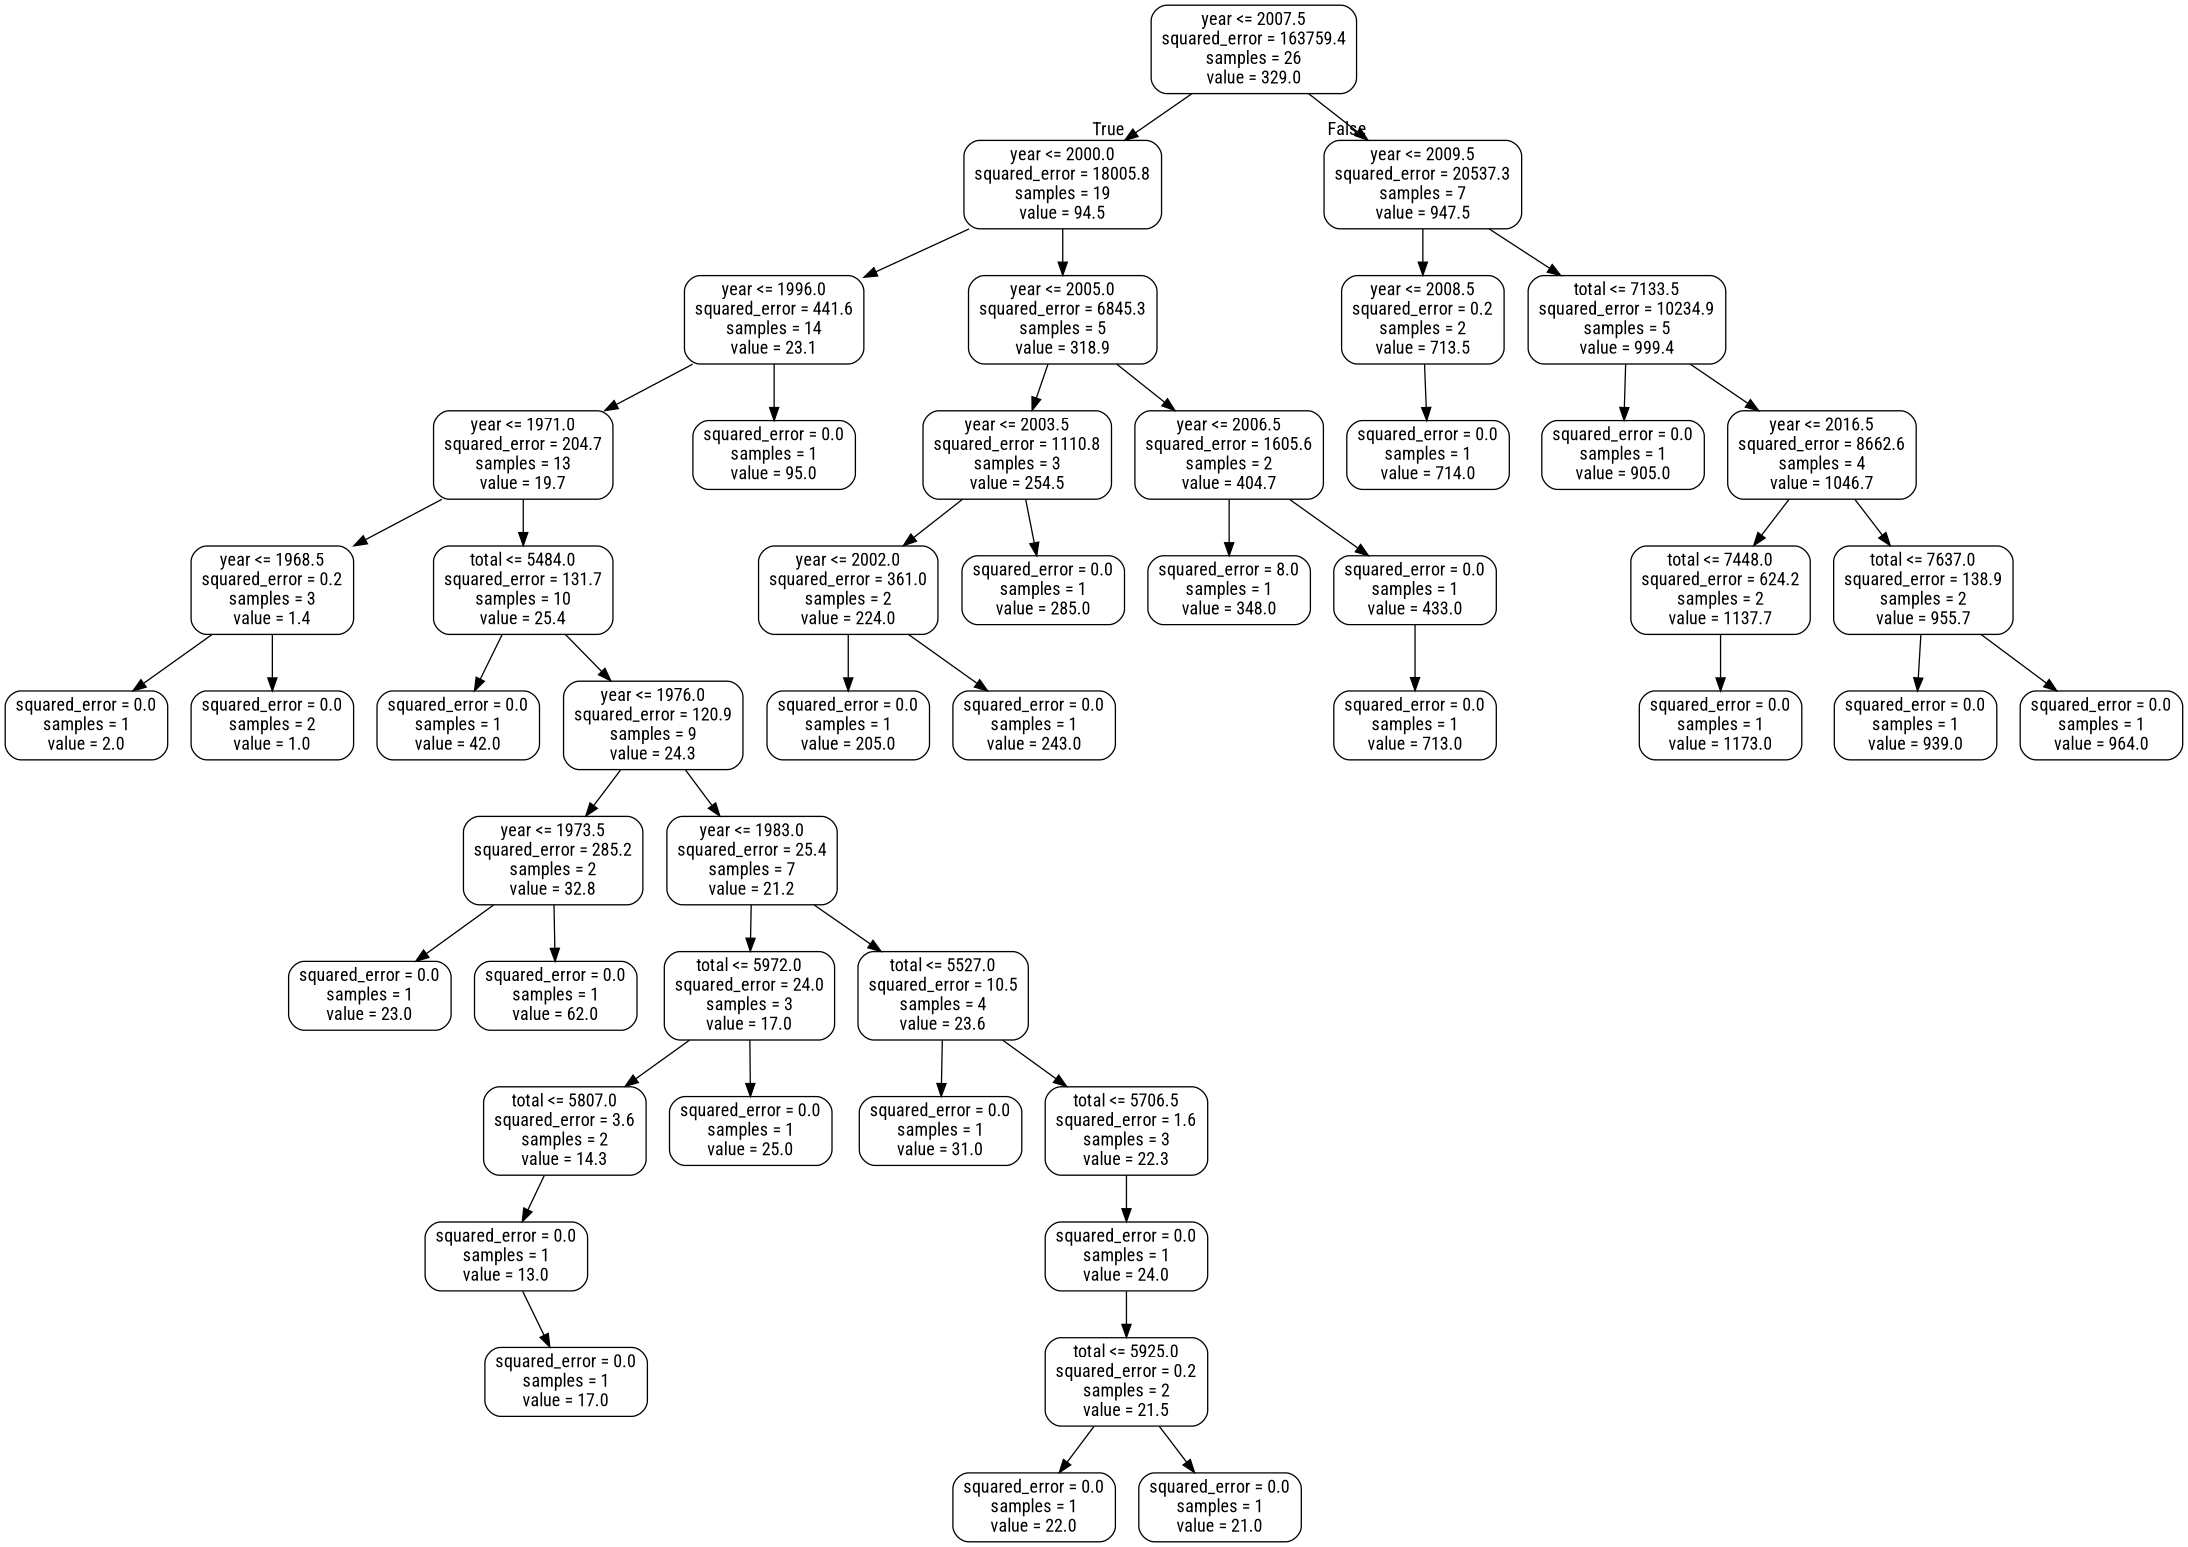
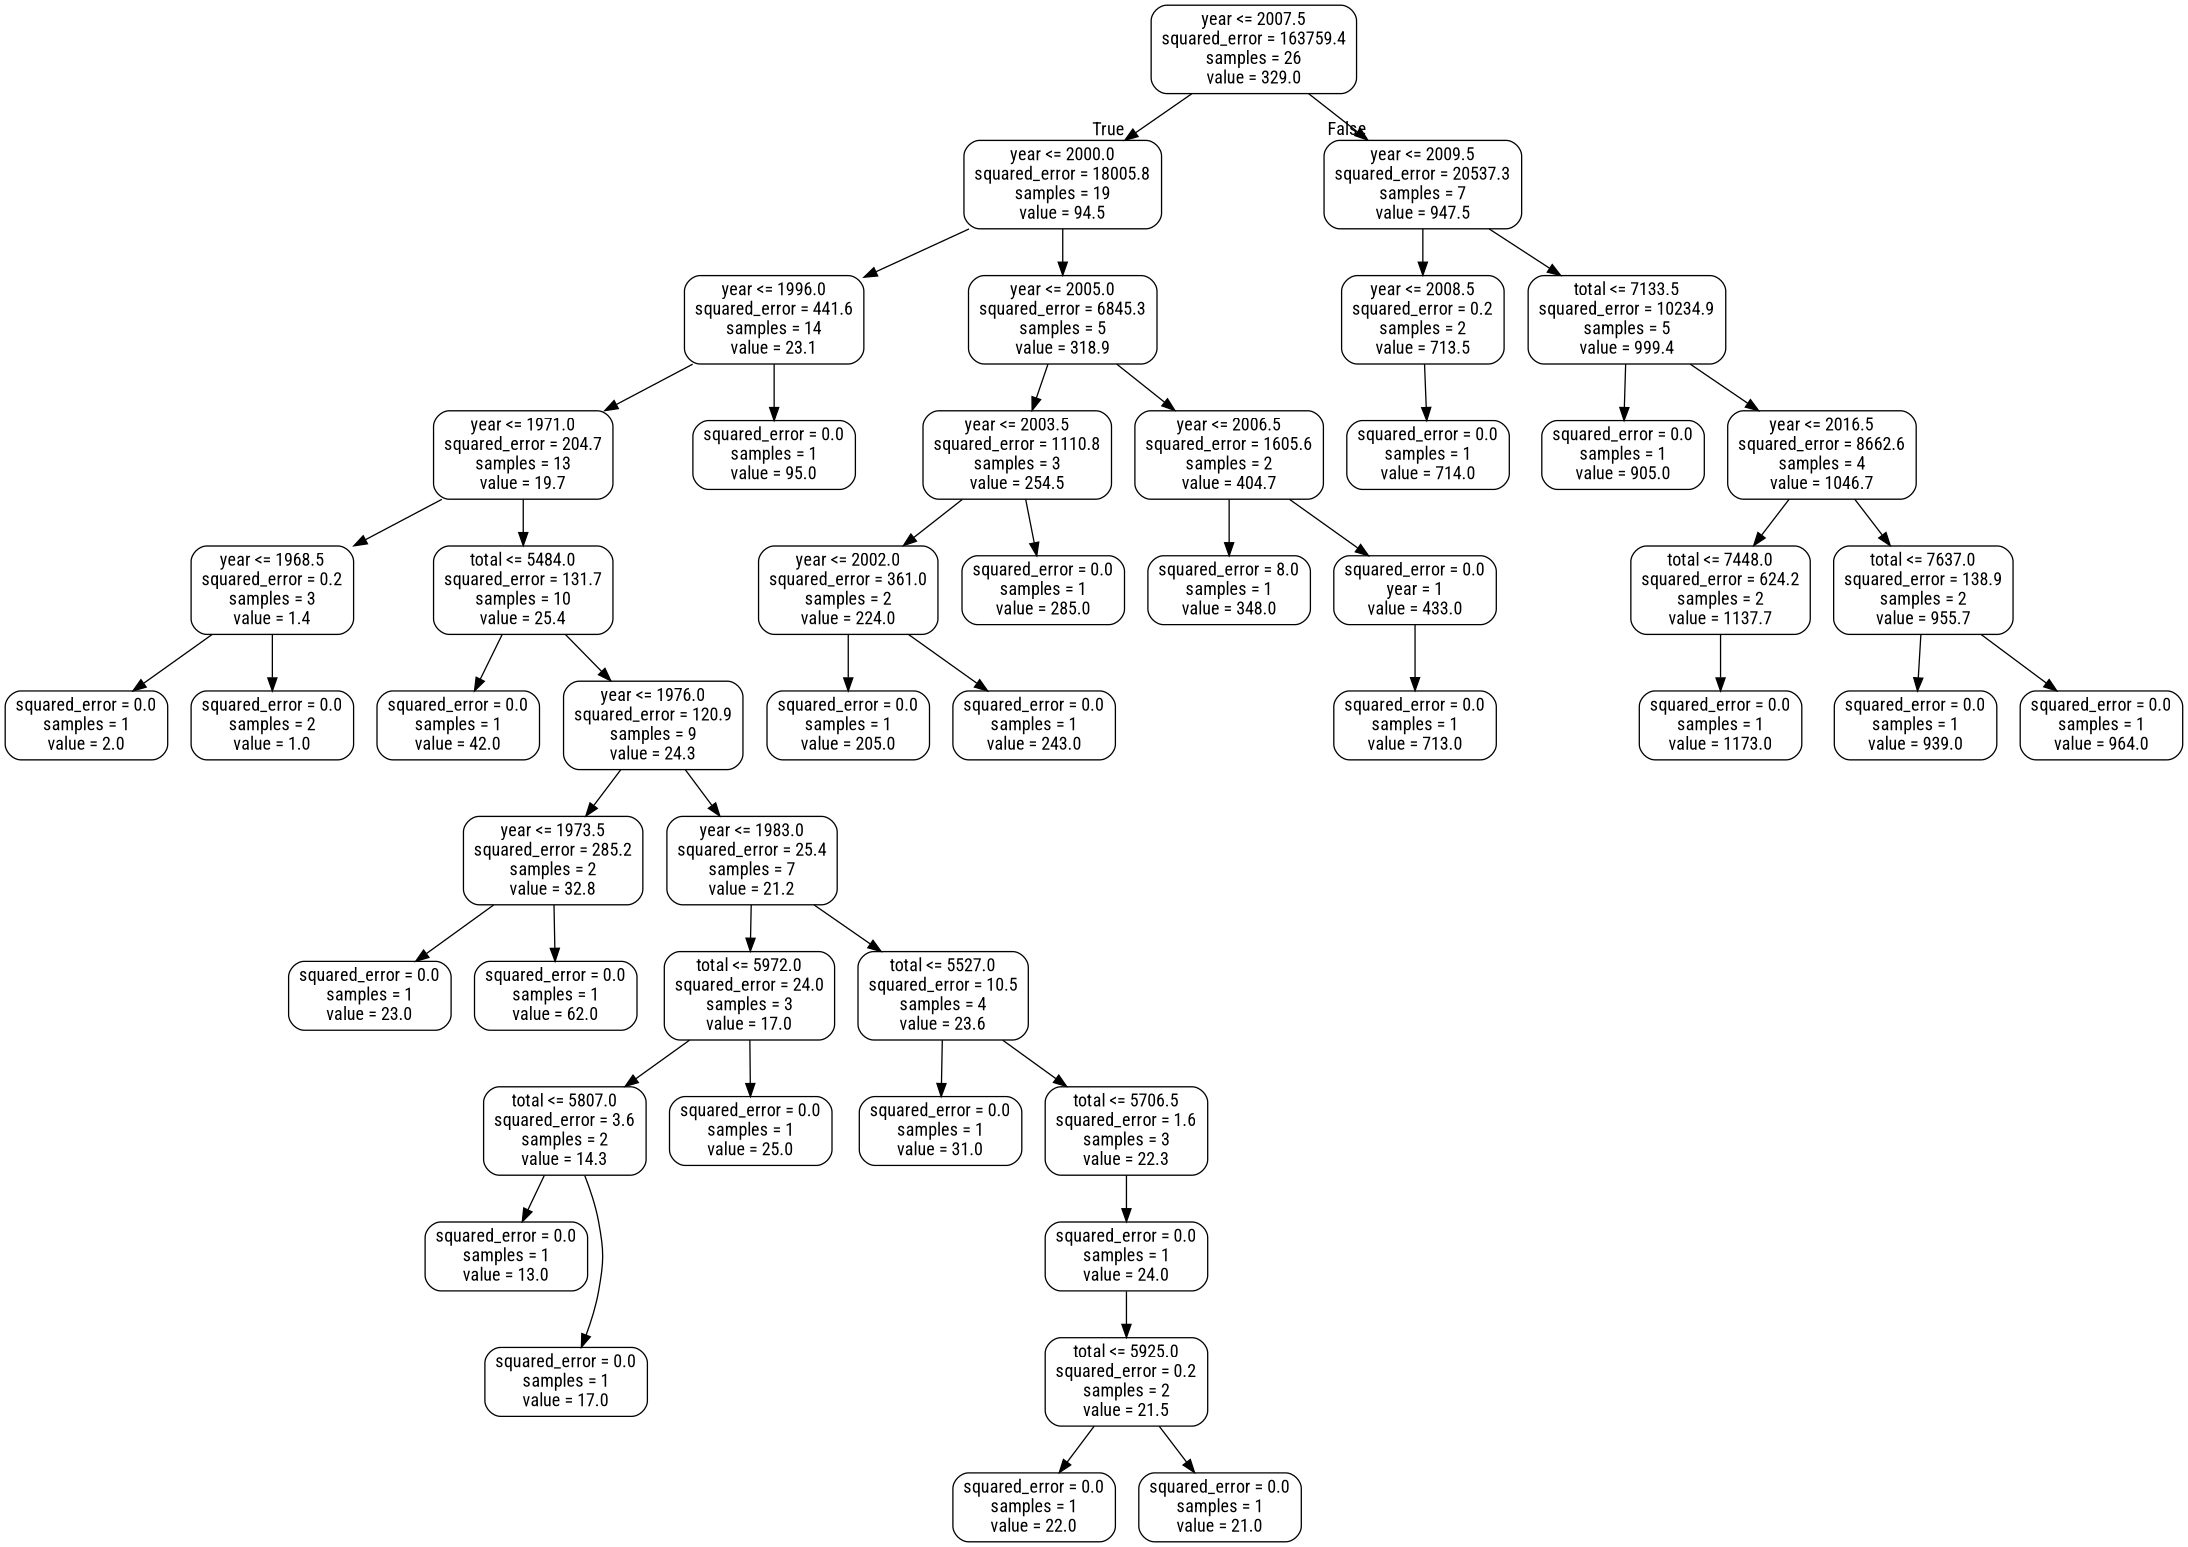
(1415, 590) -> (1415, 590)
(533, 1313) -> (603, 1255)
